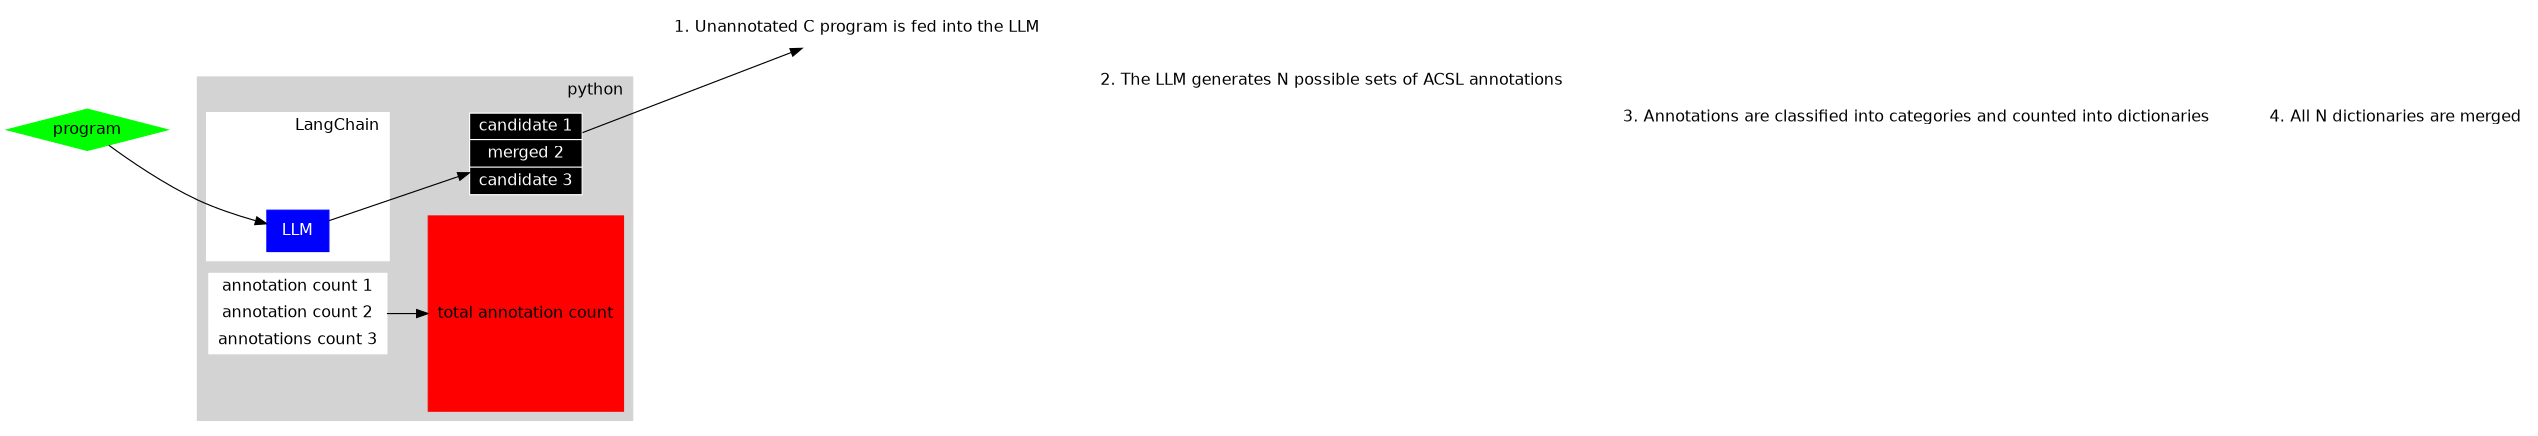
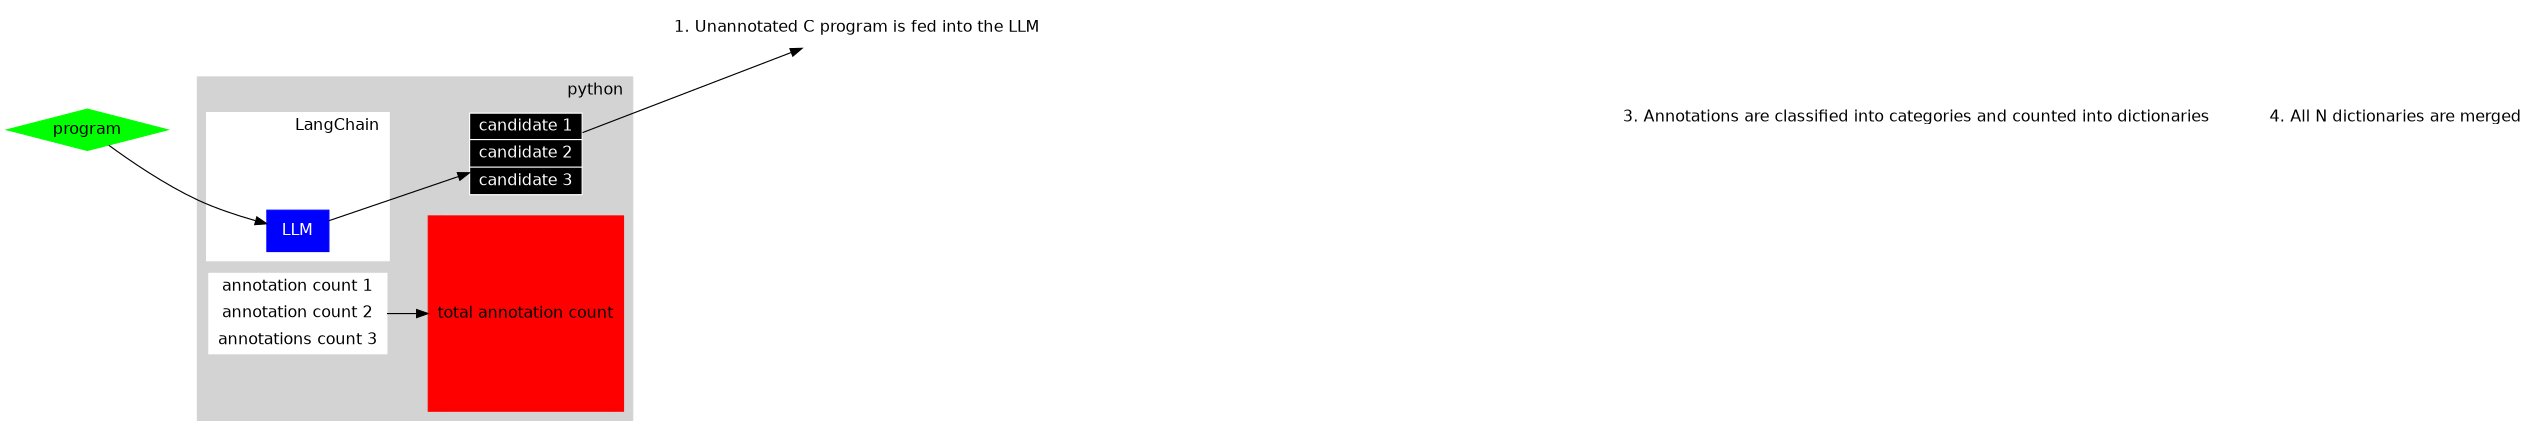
(1332, 80) -> none
(526, 153) -> (526, 153)
